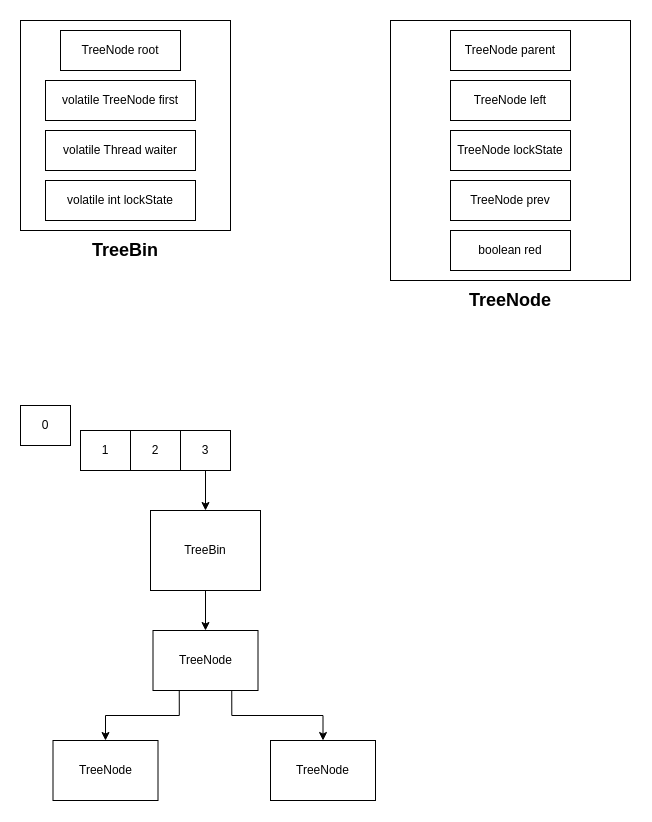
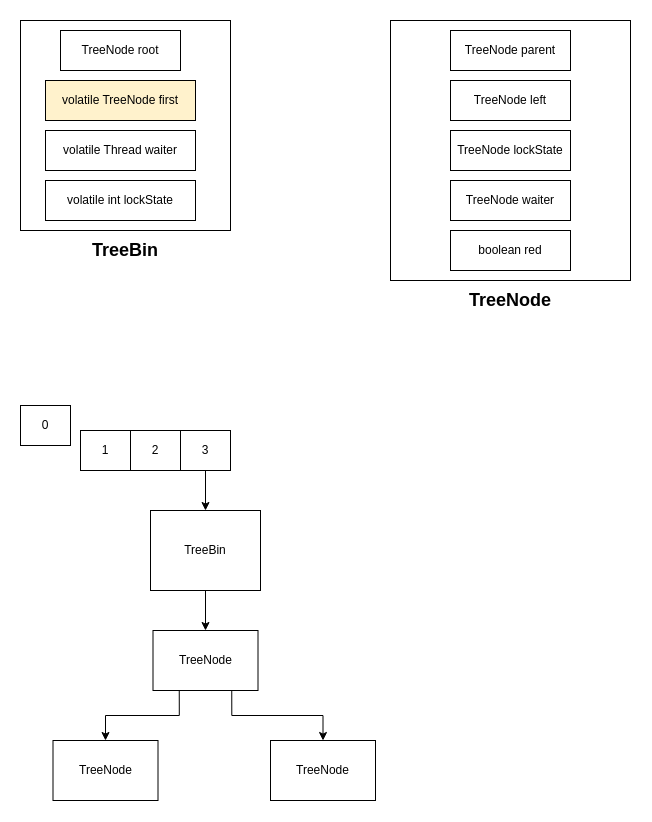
(121, 101) -> (121, 101)
(511, 201) -> (511, 201)
